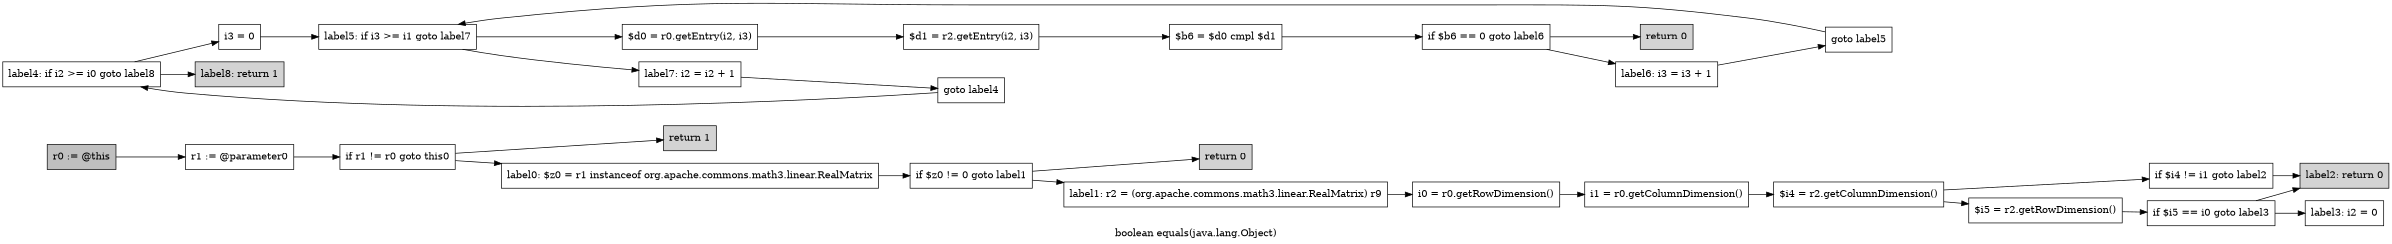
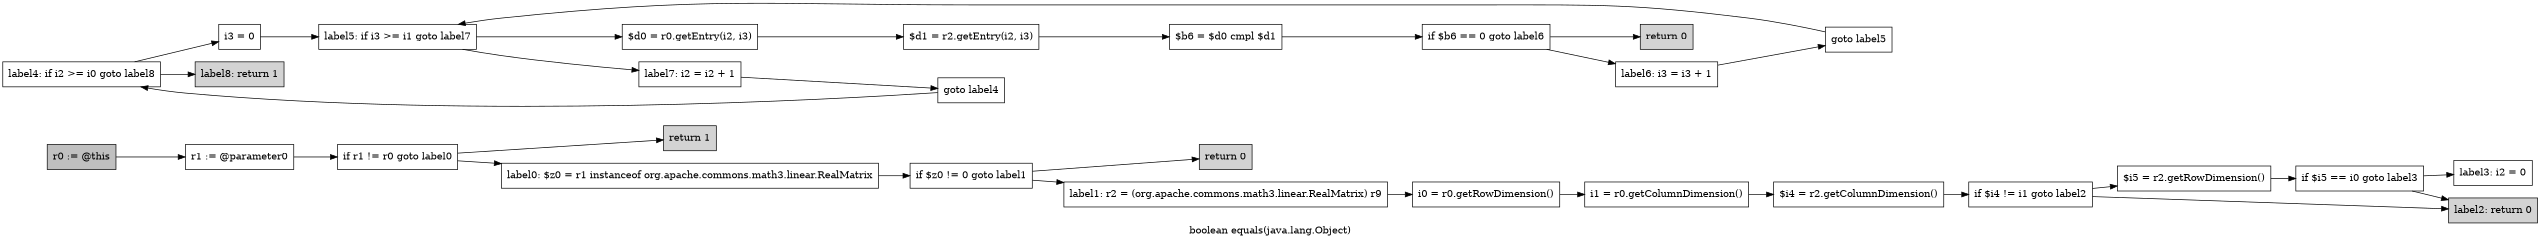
(398, 157) -> (398, 157)
(1953, 203) -> (2101, 188)
